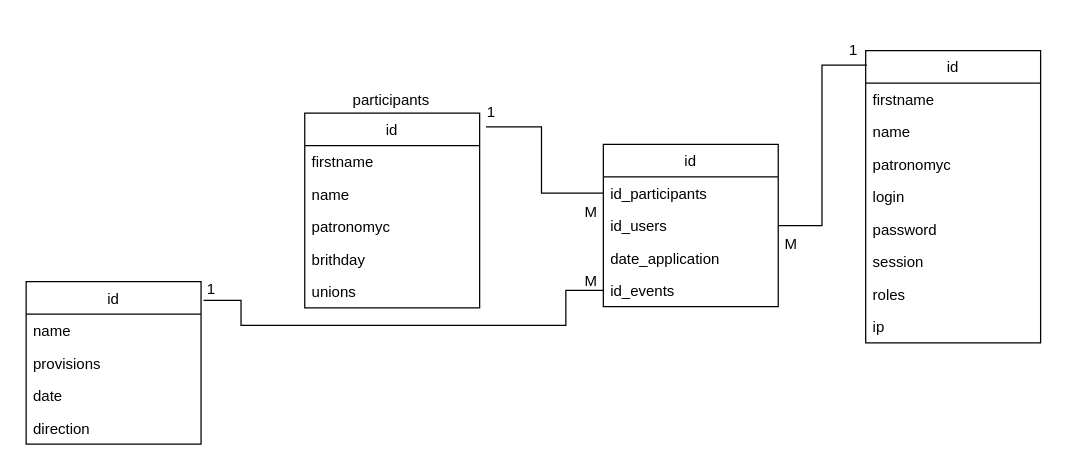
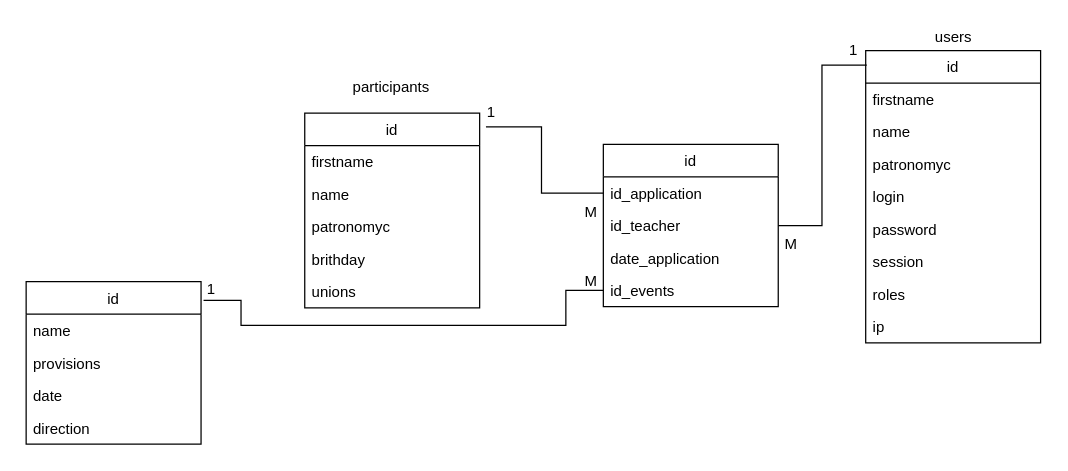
none -> (953, 38)
(391, 101) -> (391, 88)
(667, 194) -> (661, 194)
(642, 226) -> (650, 226)
